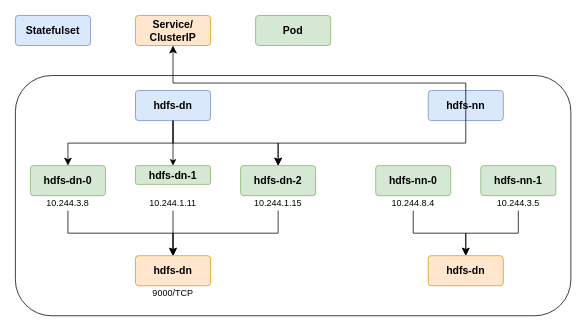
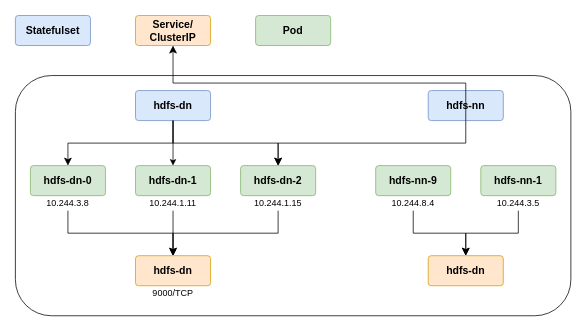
(173, 175) -> (173, 180)
(413, 180) -> (413, 180)
